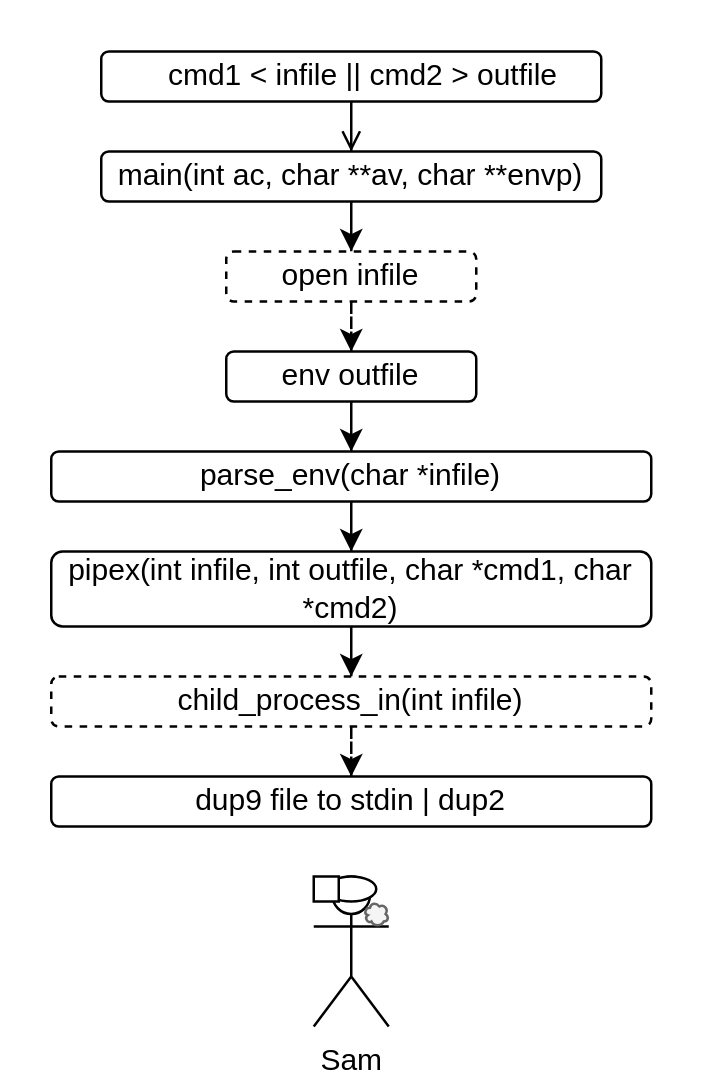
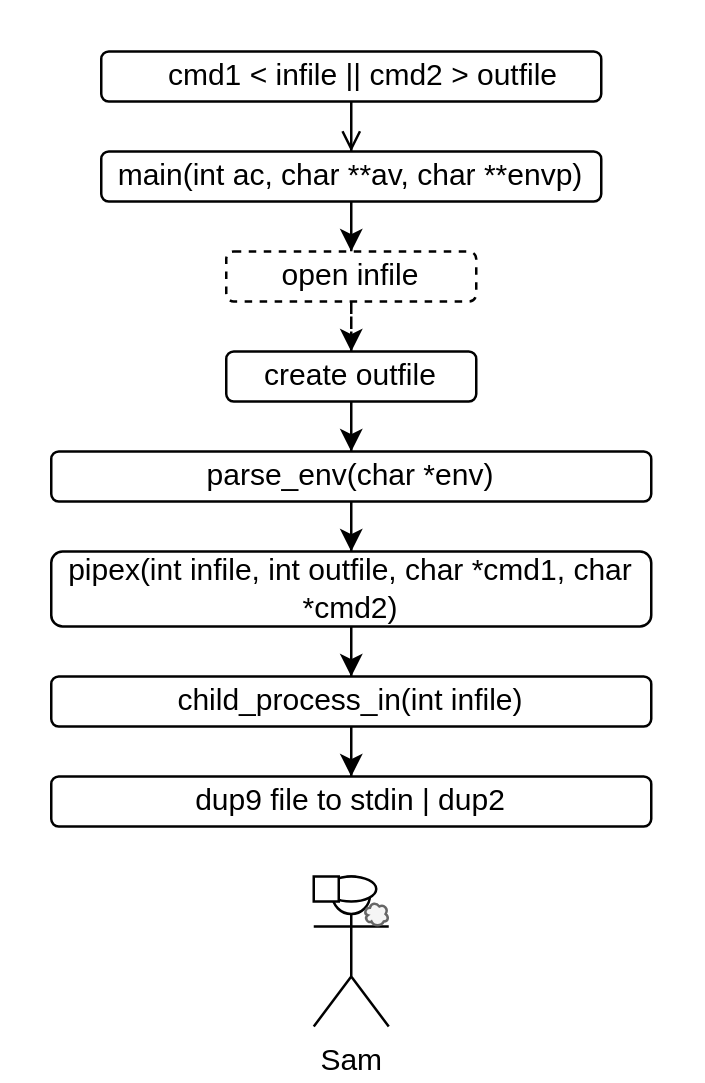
(351, 376) -> (351, 376)
(351, 476) -> (351, 476)
(351, 701) -> (351, 701)
(351, 739) -> (351, 739)
